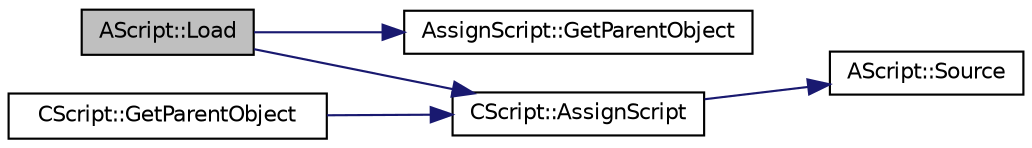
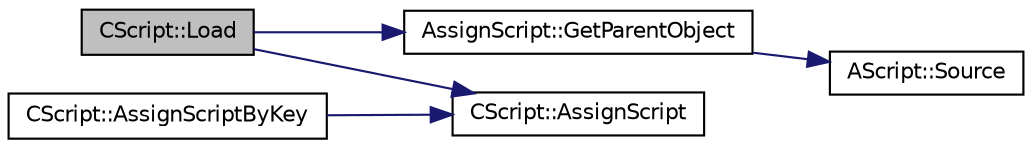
(168, 32) -> (168, 32)
(756, 93) -> (781, 56)
(168, 116) -> (168, 116)
